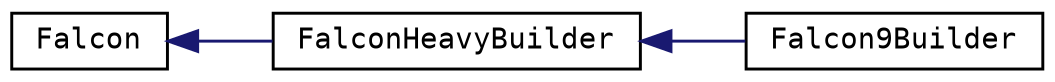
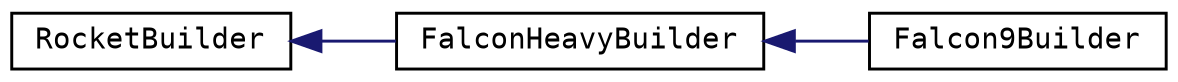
(90, 41) -> (151, 41)
